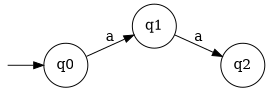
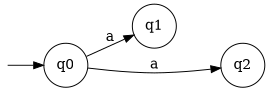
(194, 44) -> (149, 73)
